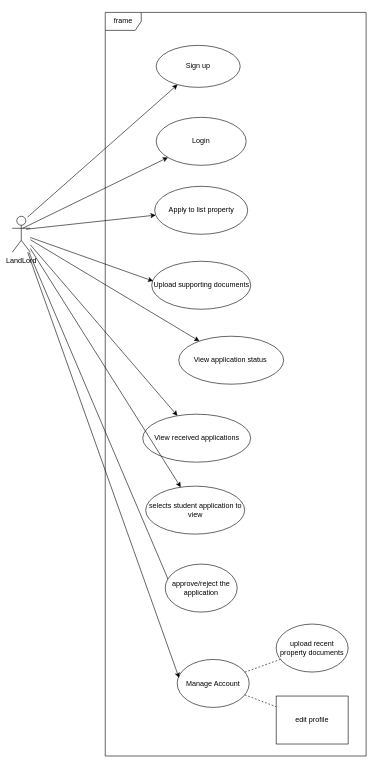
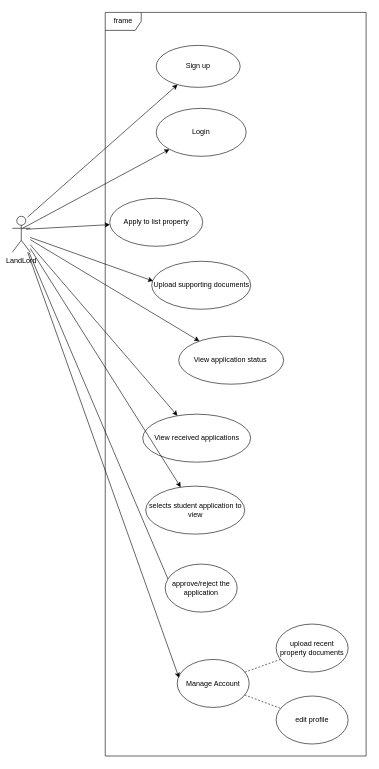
(201, 141) -> (201, 132)
(201, 210) -> (156, 222)
(312, 720) -> (312, 720)
